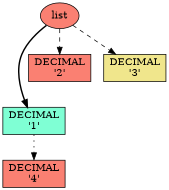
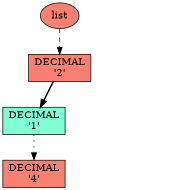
(20, 58) -> (49, 91)
(135, 68) -> none
